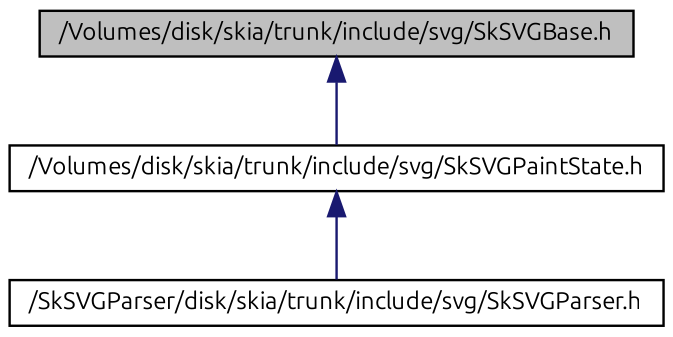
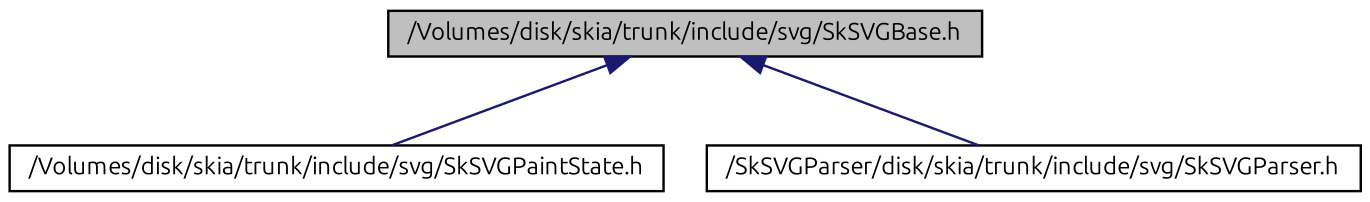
(337, 248) -> (871, 105)
